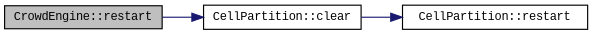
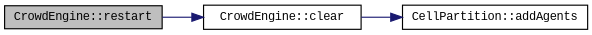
(282, 17) -> (282, 17)
(495, 17) -> (495, 17)
